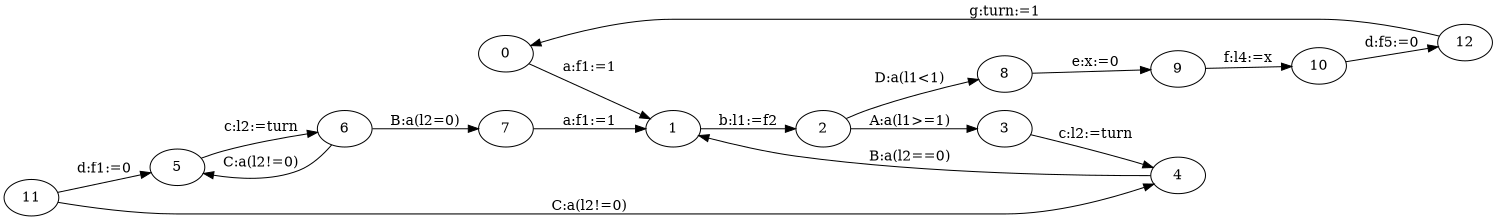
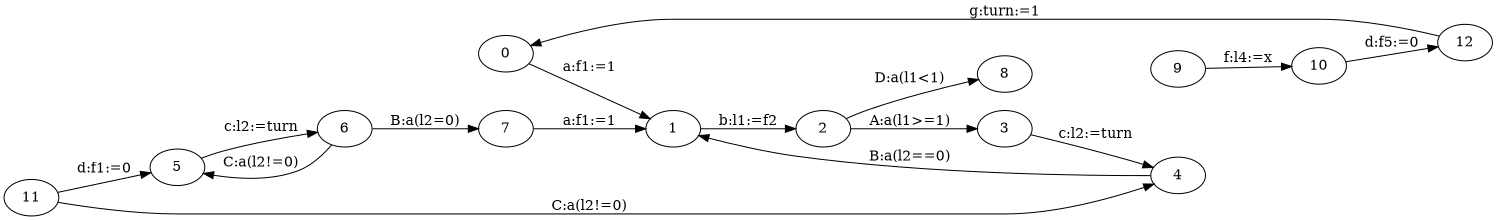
(1086, 72) -> none
